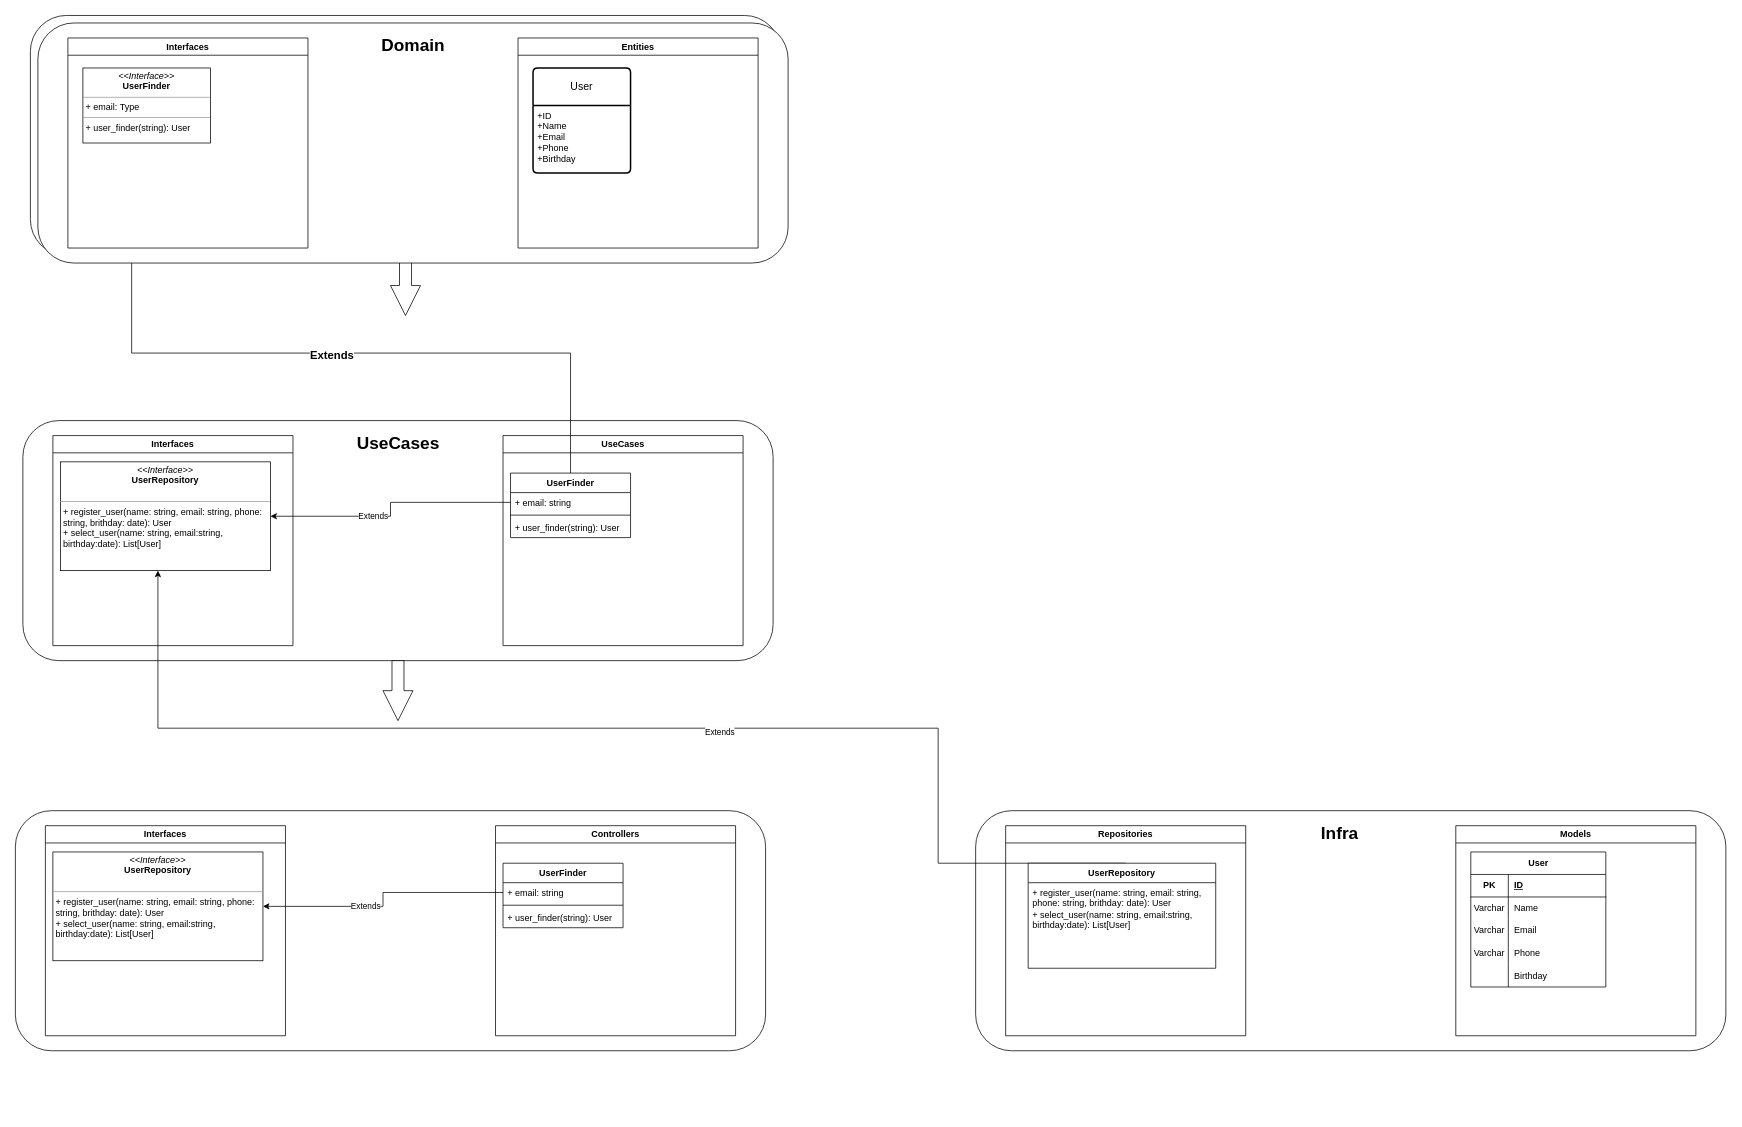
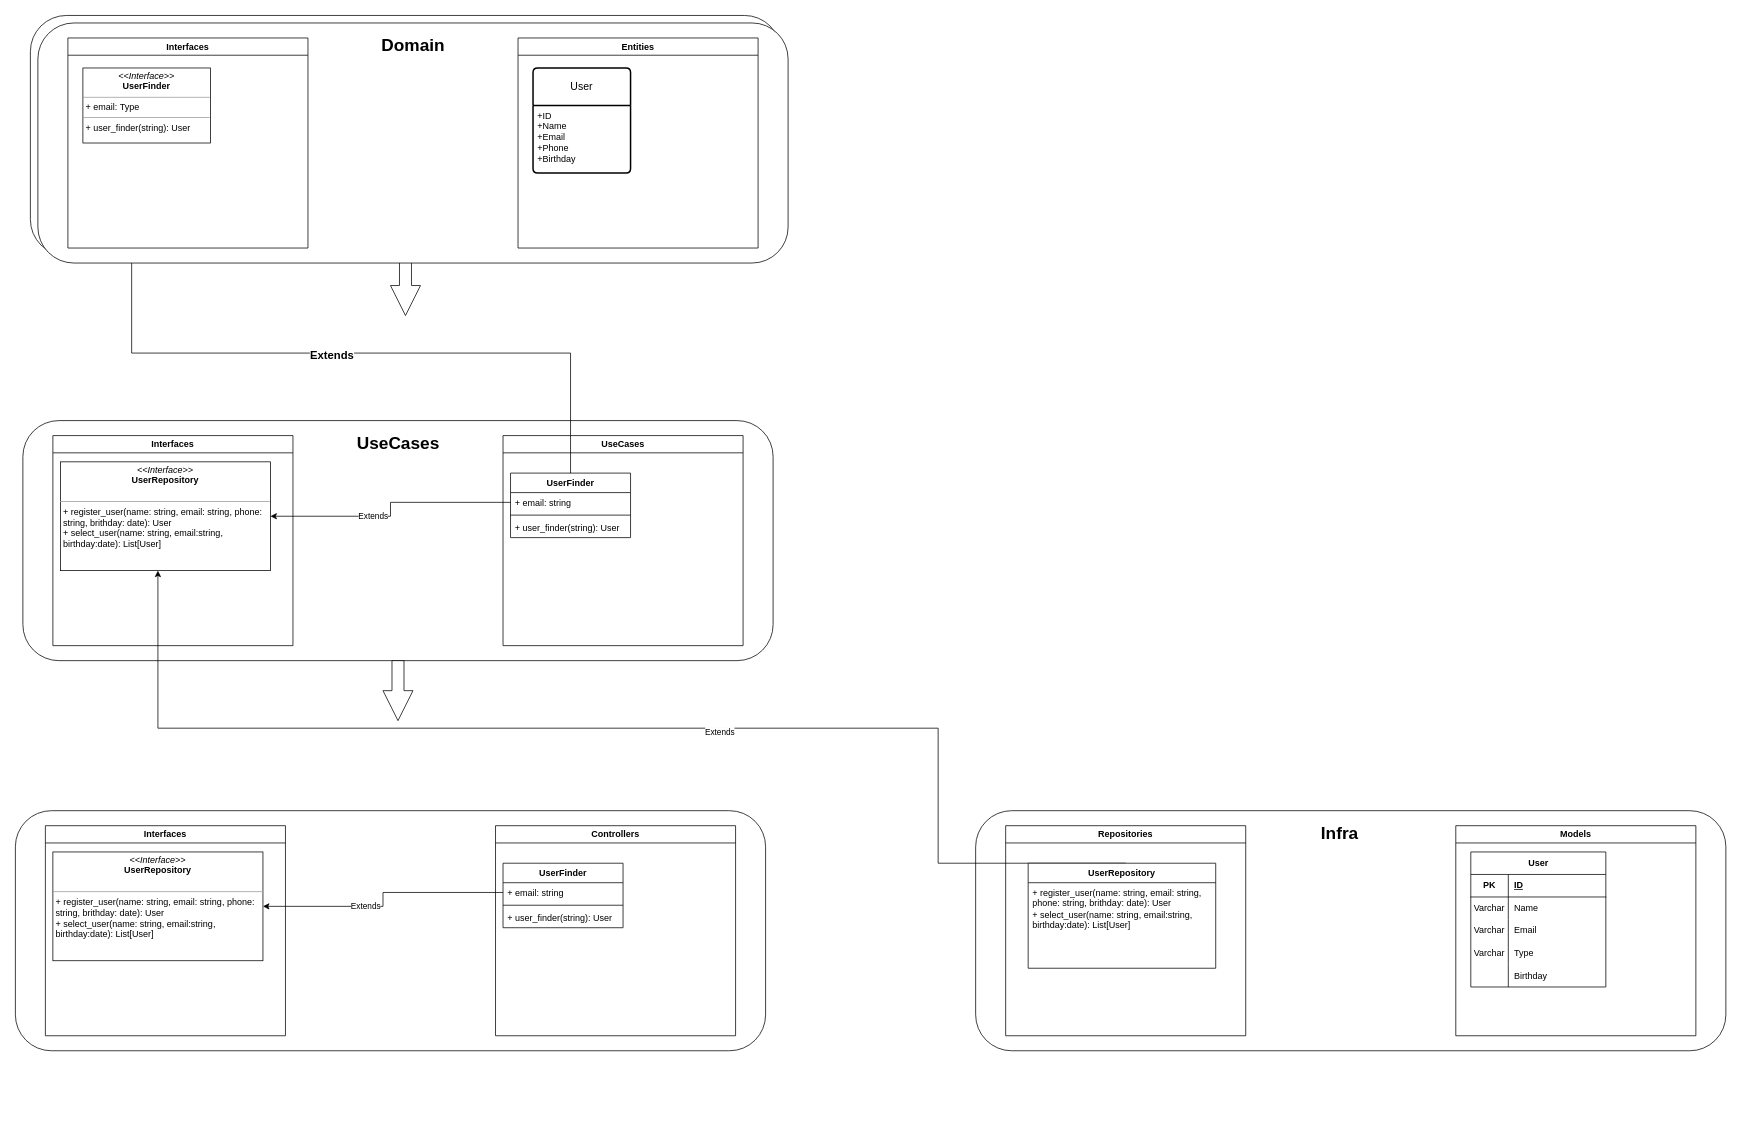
(1526, 953) -> (1524, 953)
